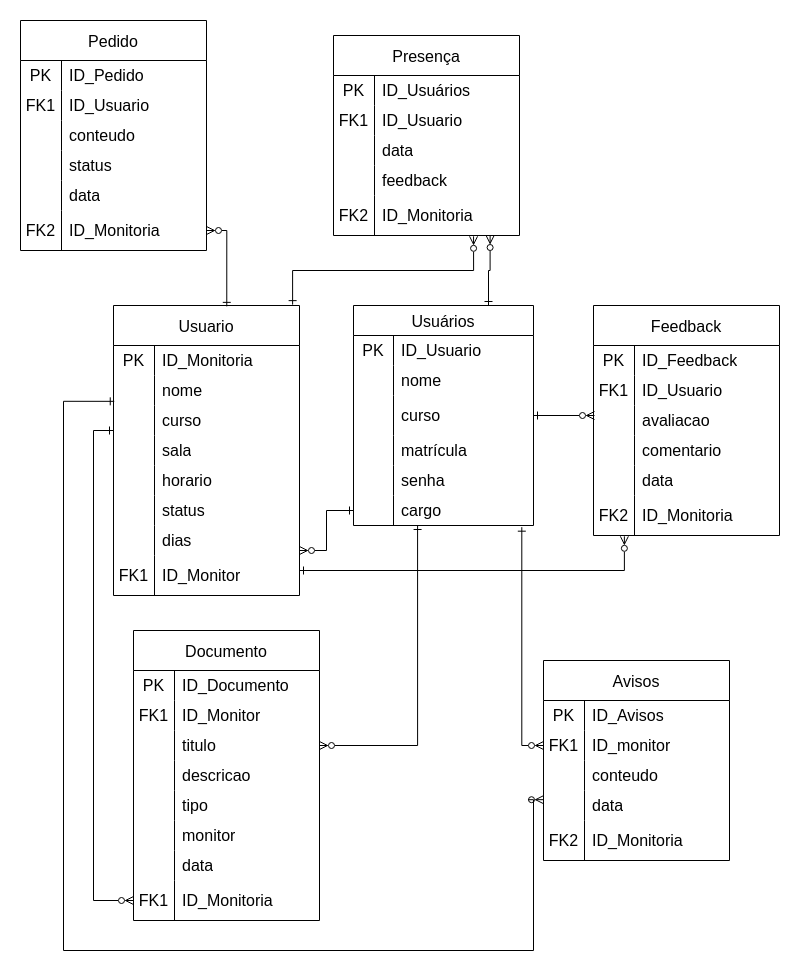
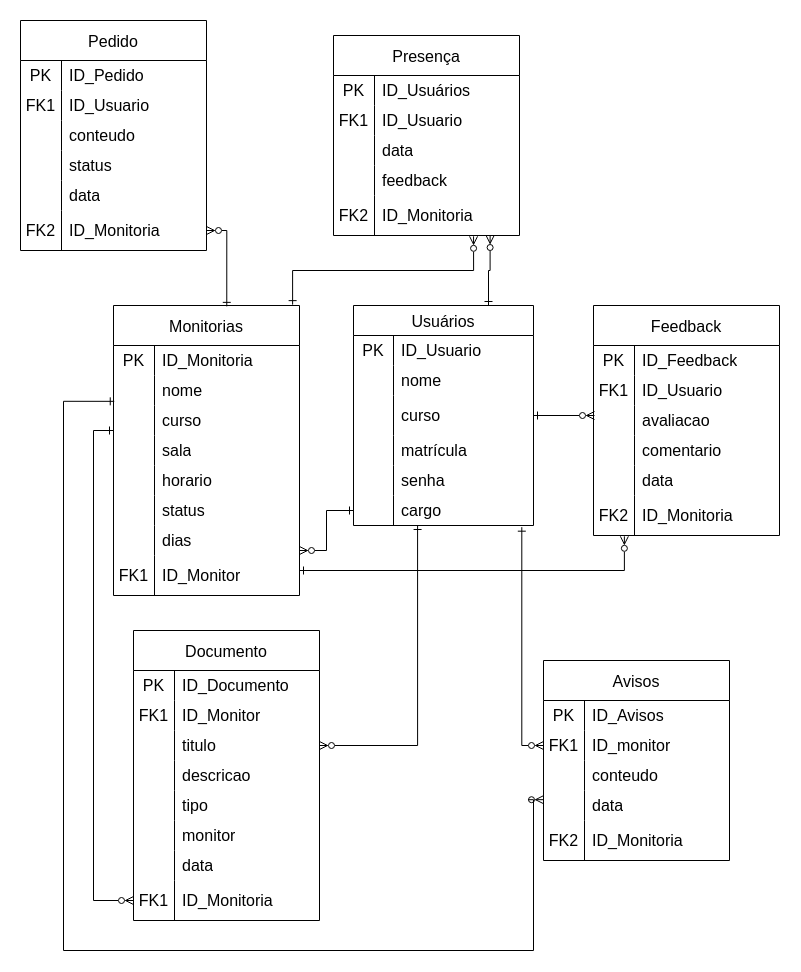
(206, 327) -> (206, 327)
